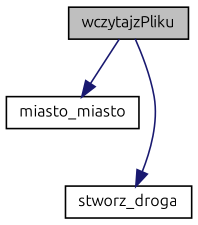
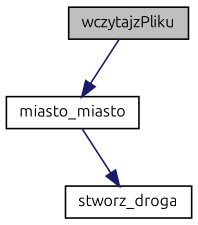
(155, 105) -> (96, 151)
